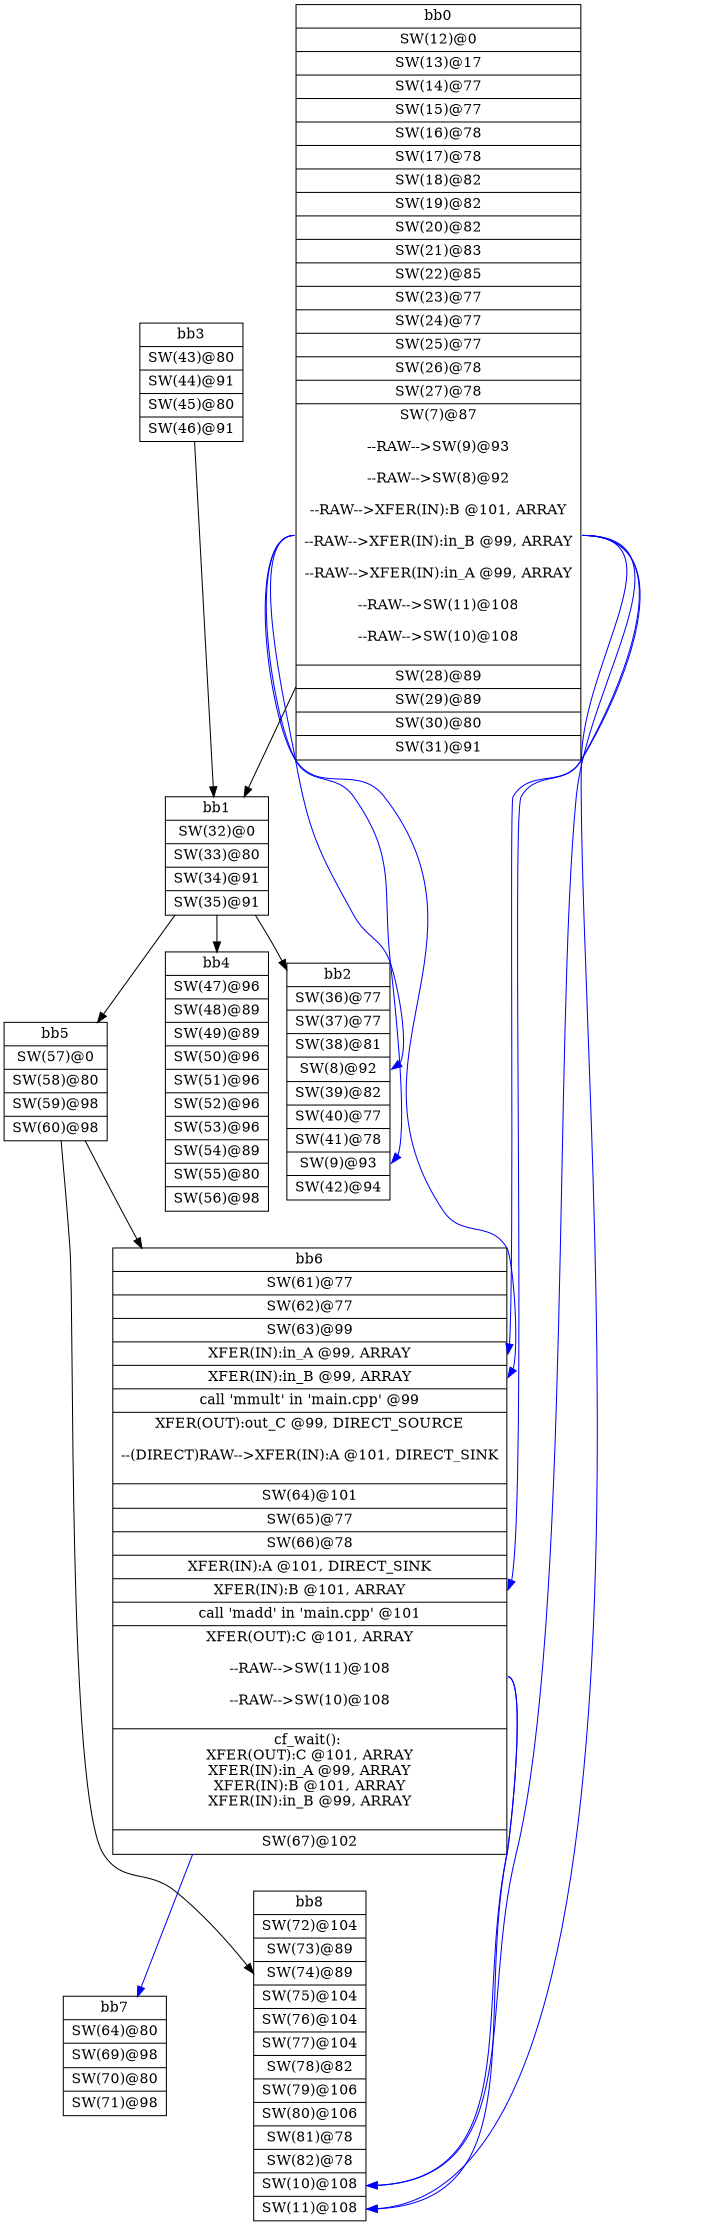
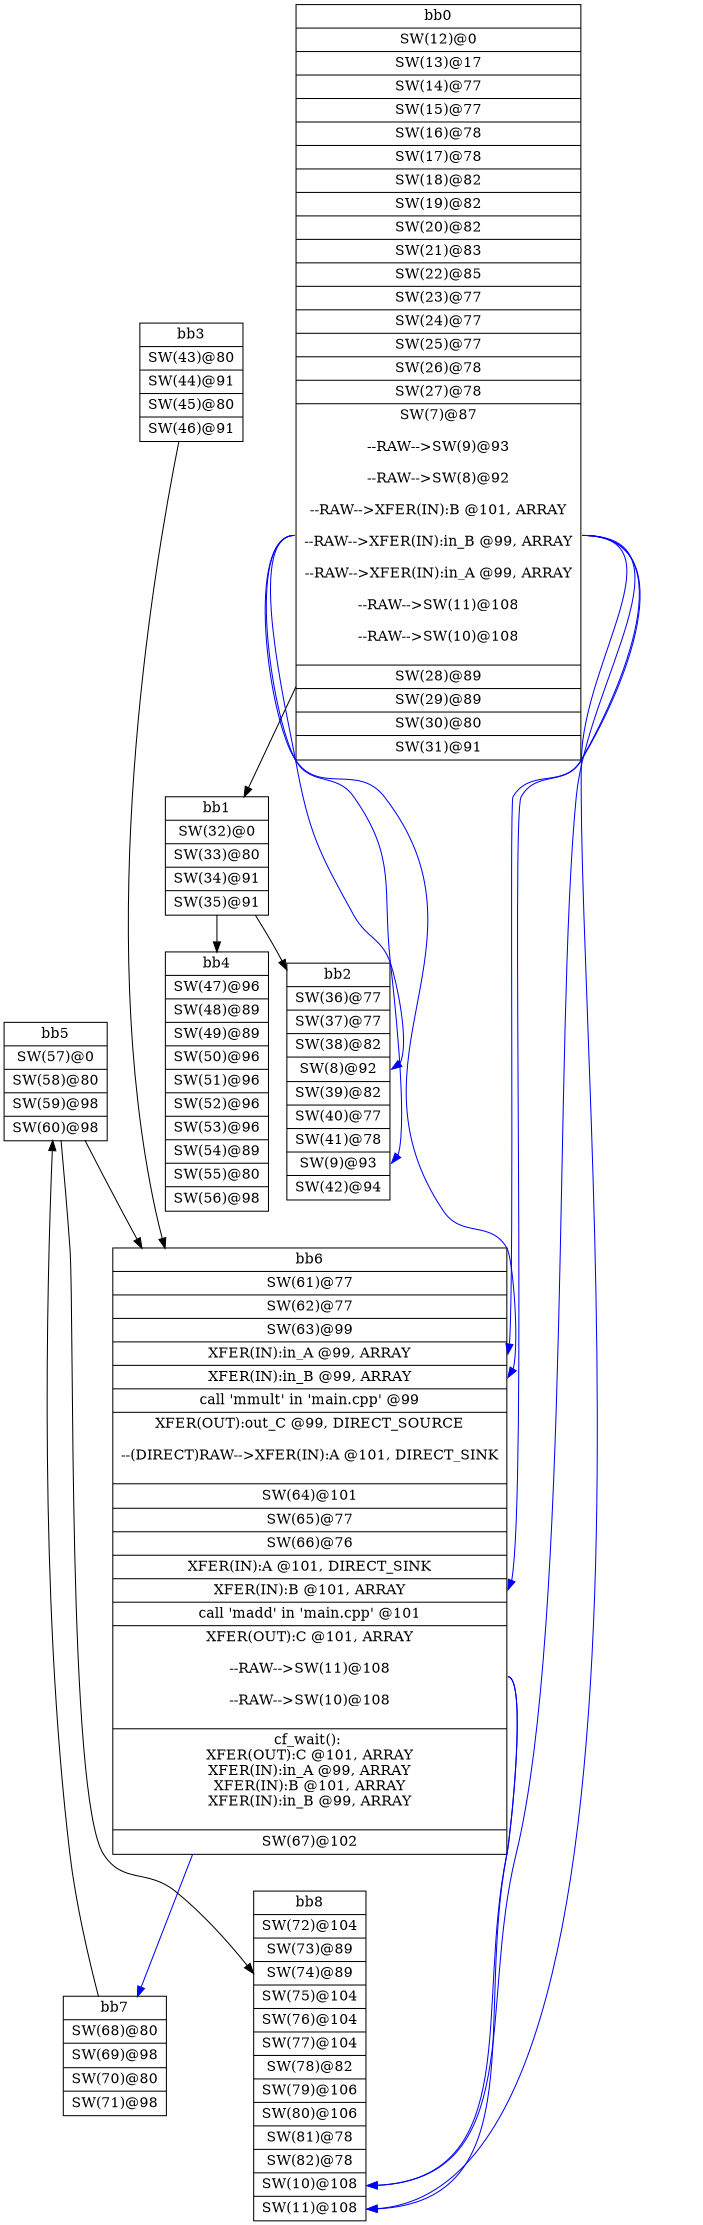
(204, 614) -> (131, 840)
(139, 965) -> (50, 1576)
(338, 1045) -> (338, 1045)
(310, 1543) -> (310, 1543)
(115, 2031) -> (115, 2031)
